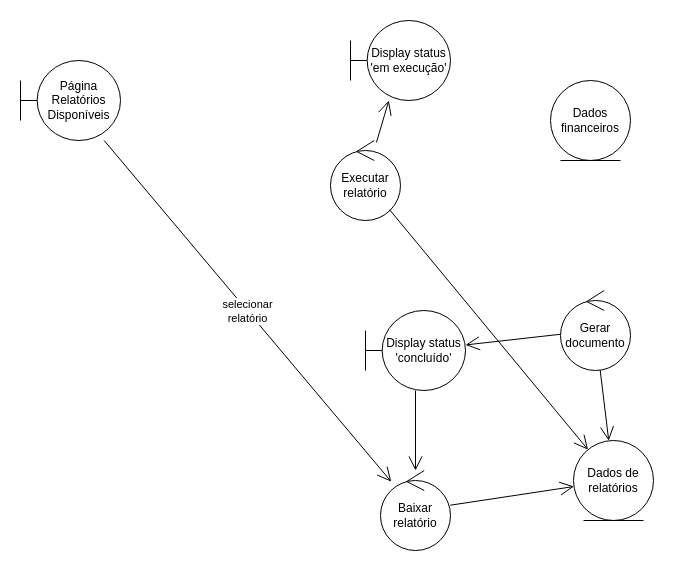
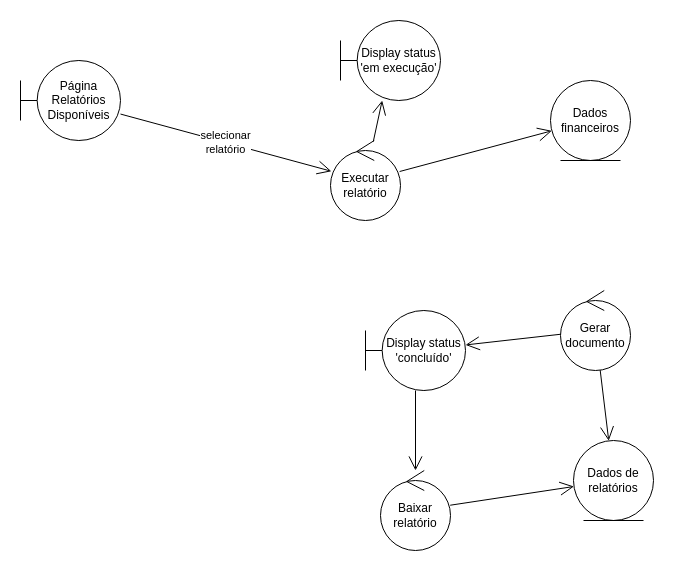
(401, 61) -> (391, 61)
(246, 309) -> (278, 157)
(488, 328) -> (474, 152)
